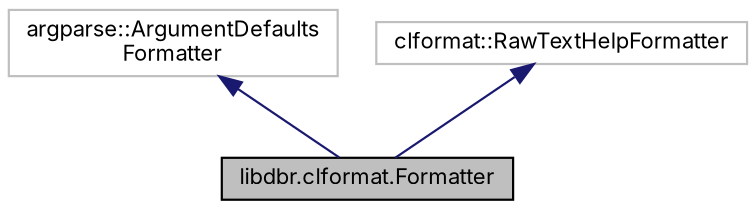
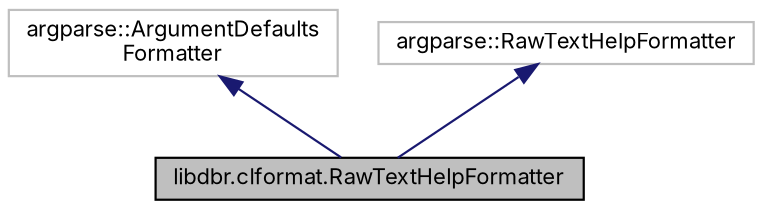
(562, 43) -> (566, 43)
(367, 179) -> (370, 179)
